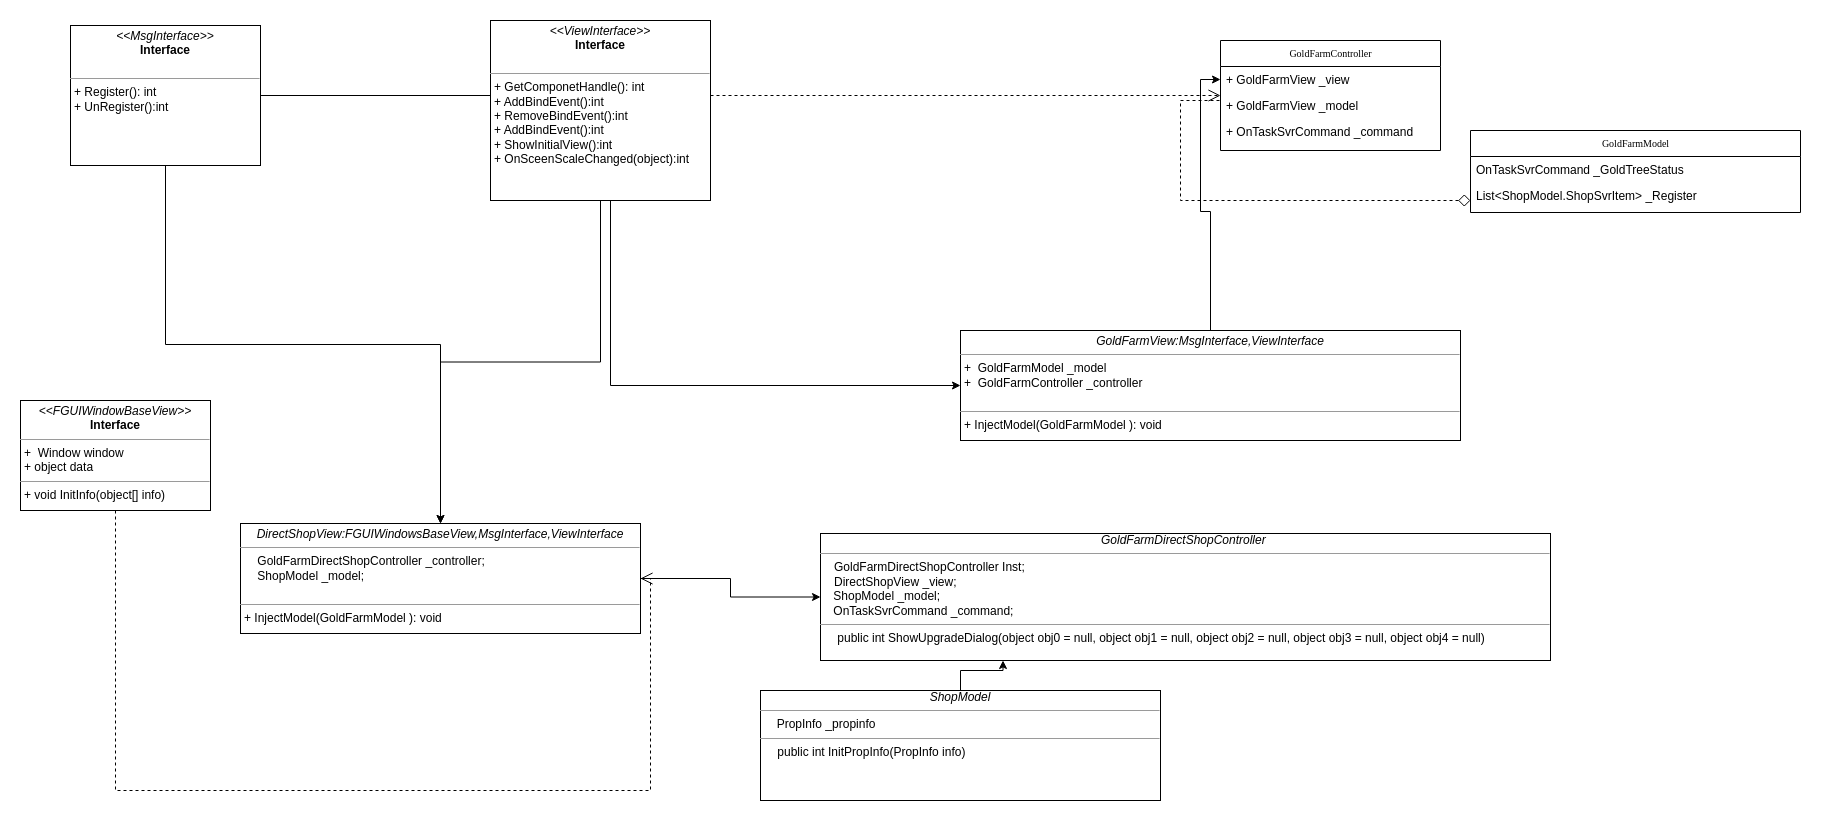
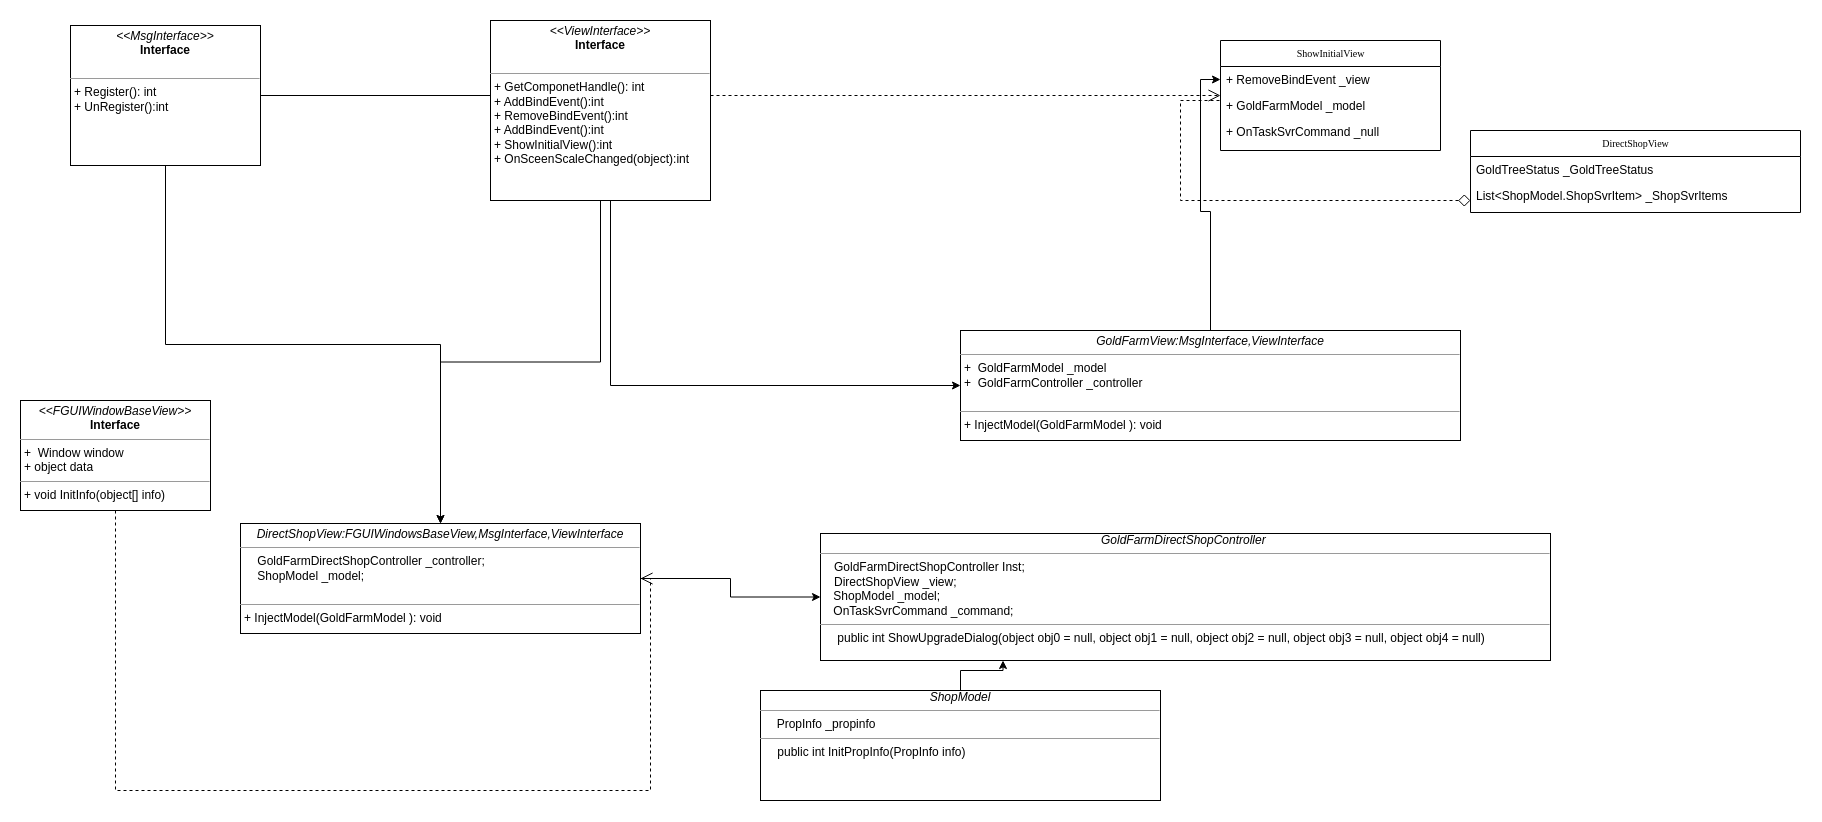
(1331, 54) -> (1331, 54)
(1287, 81) -> (1299, 81)
(1289, 107) -> (1293, 107)
(1316, 133) -> (1302, 133)
(1636, 144) -> (1636, 144)
(1581, 171) -> (1573, 171)
(1593, 197) -> (1608, 197)
